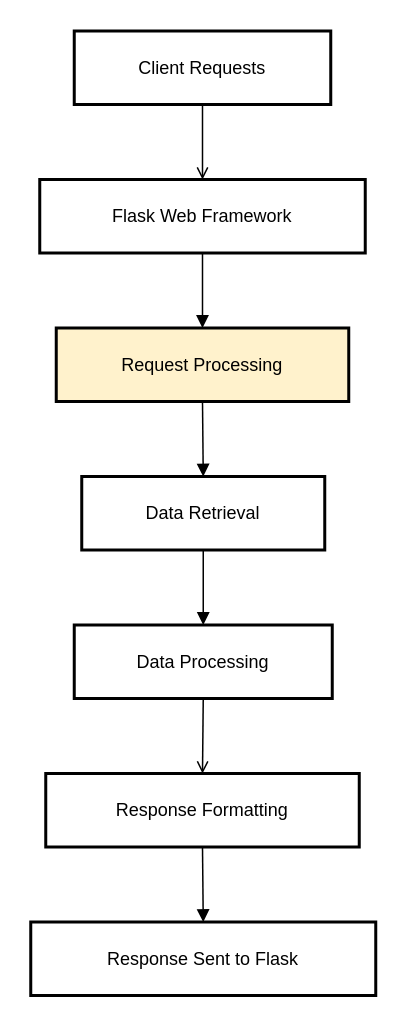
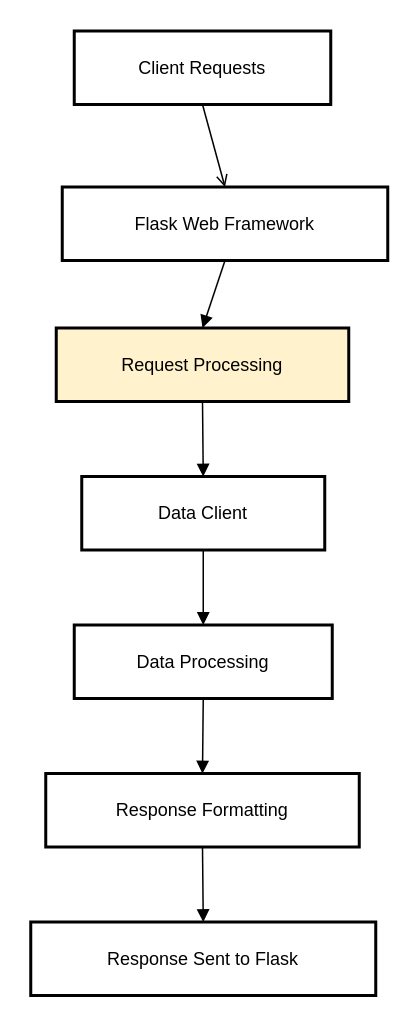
(203, 216) -> (225, 224)
(203, 514) -> (203, 514)
(203, 764) -> (203, 760)
